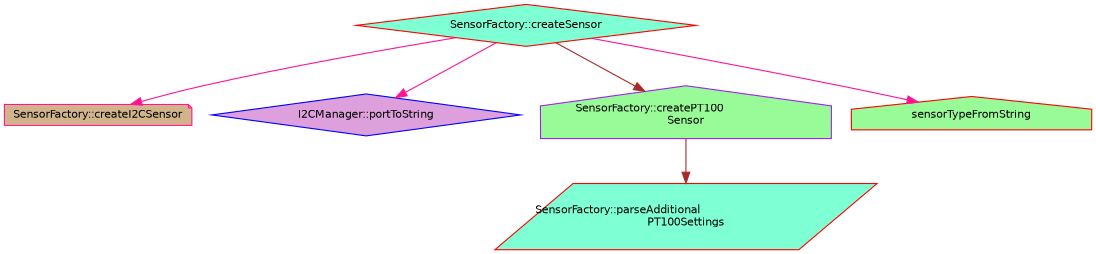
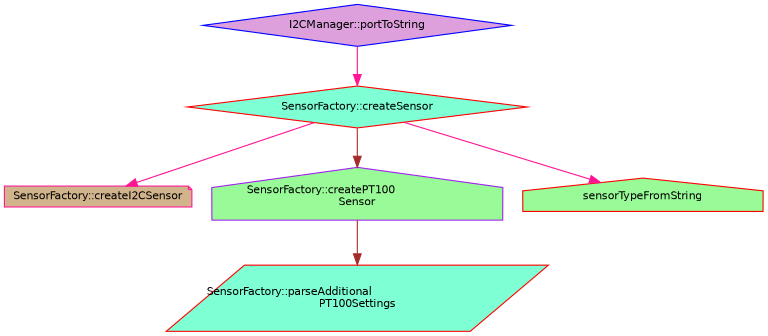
(451, 67) -> (357, 61)
